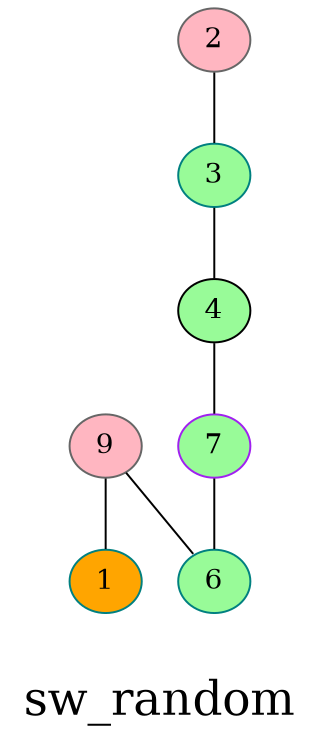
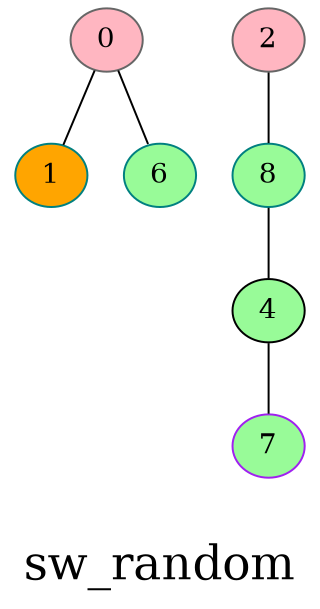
(214, 175) -> (269, 175)
(106, 446) -> (107, 40)
(214, 514) -> none
